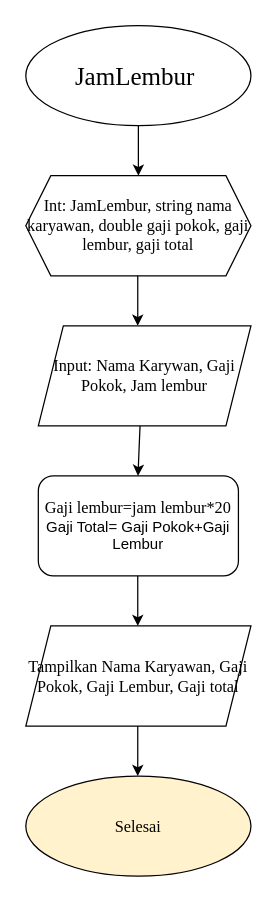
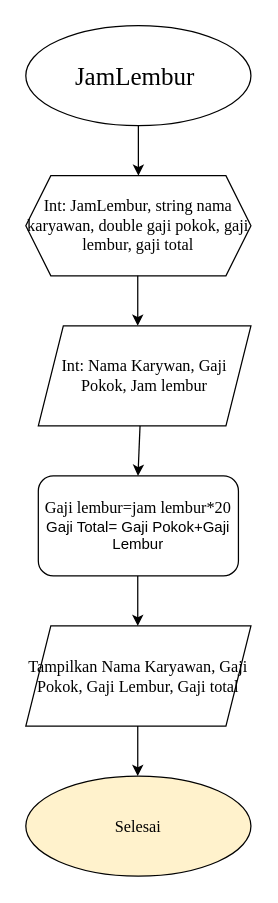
(144, 376) -> (144, 376)
